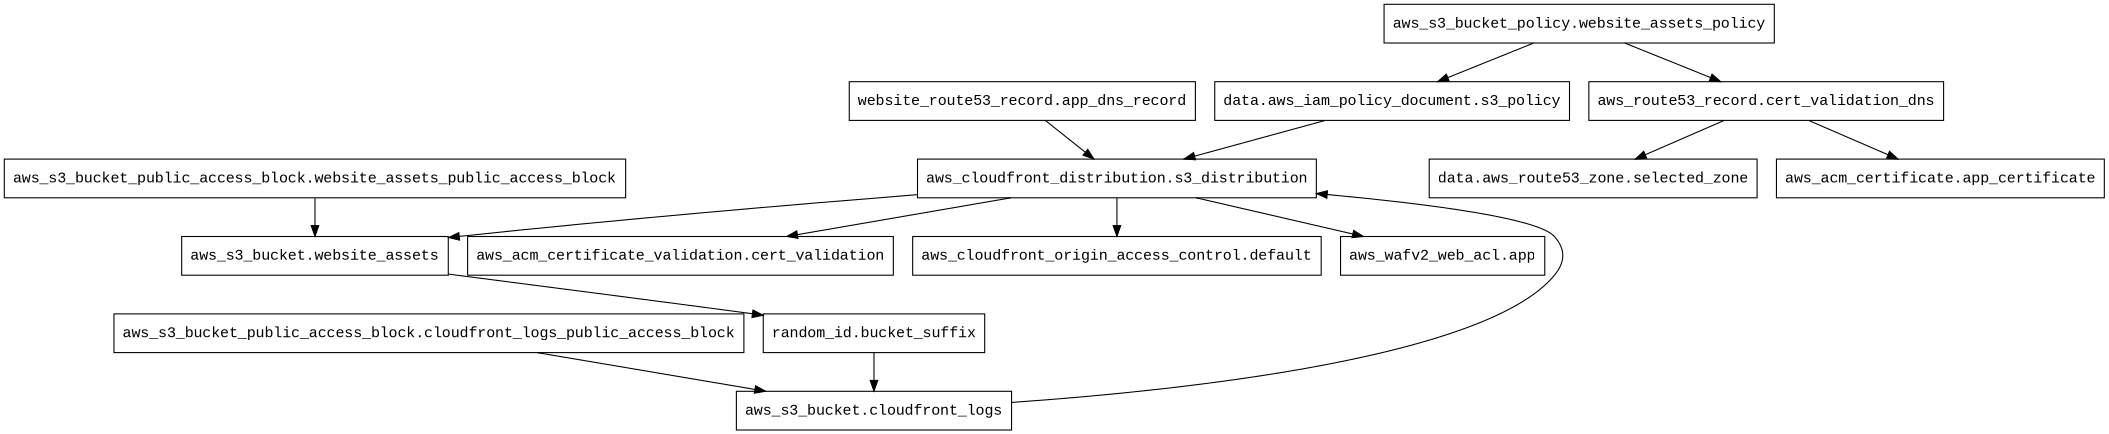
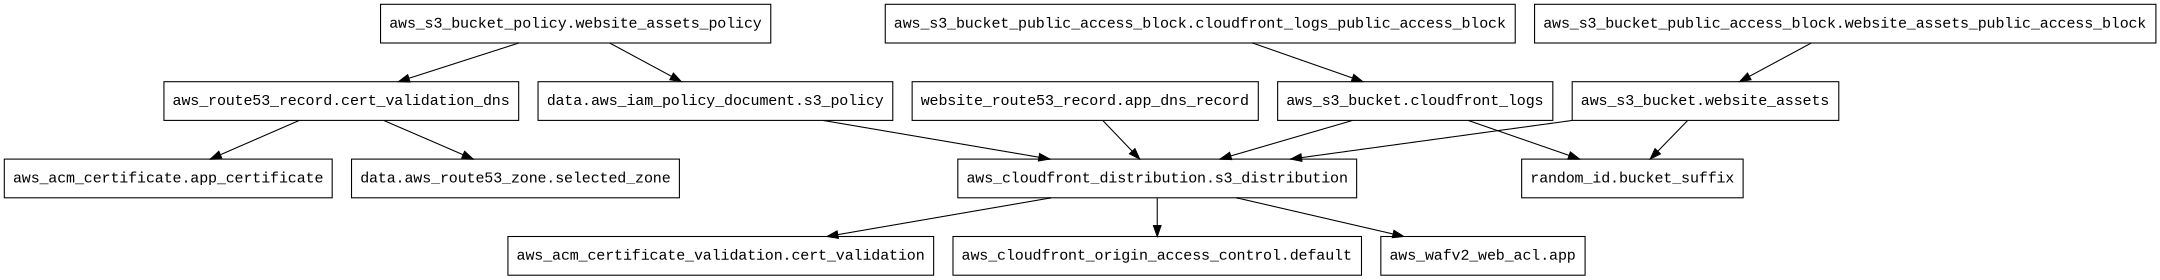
(688, 214) -> (1437, 139)
(874, 367) -> (1519, 138)
